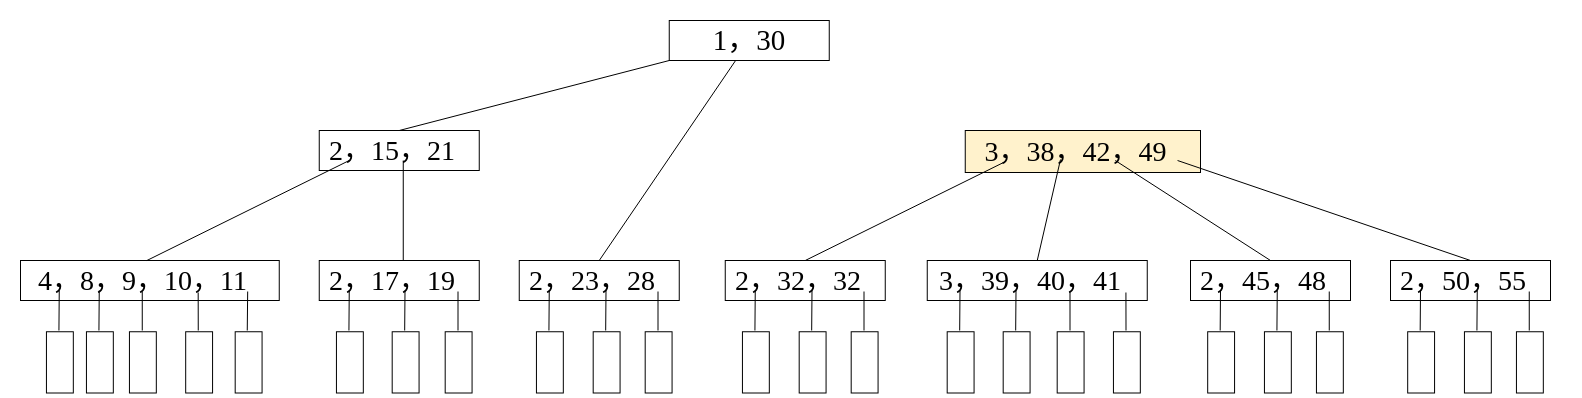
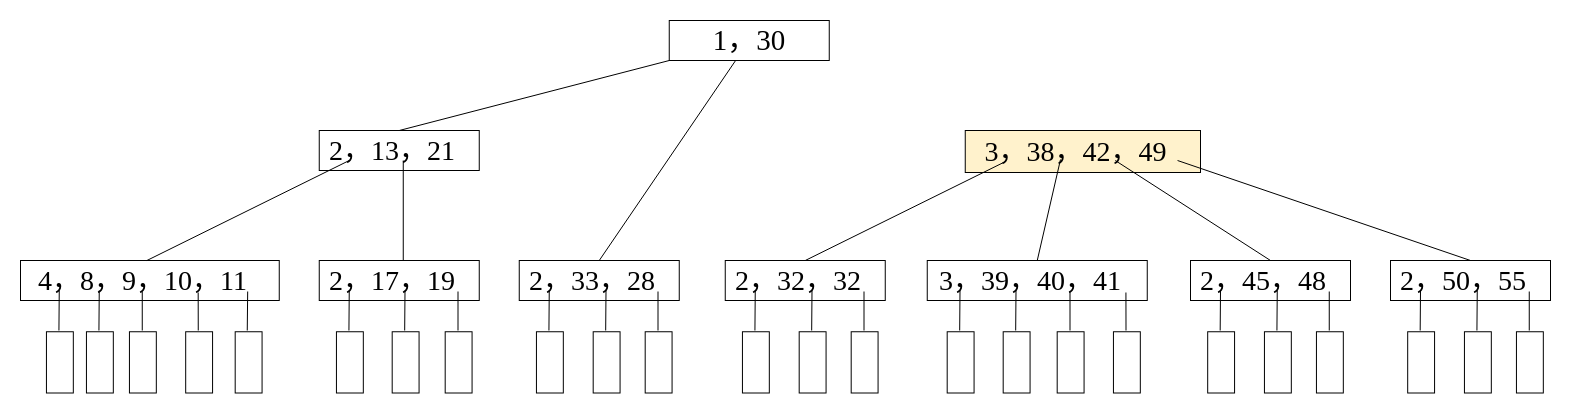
(400, 151) -> (400, 151)
(600, 281) -> (600, 281)
